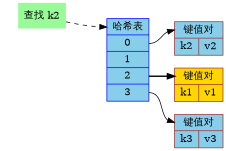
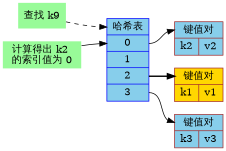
(42, 16) -> (42, 16)
none -> (42, 55)
